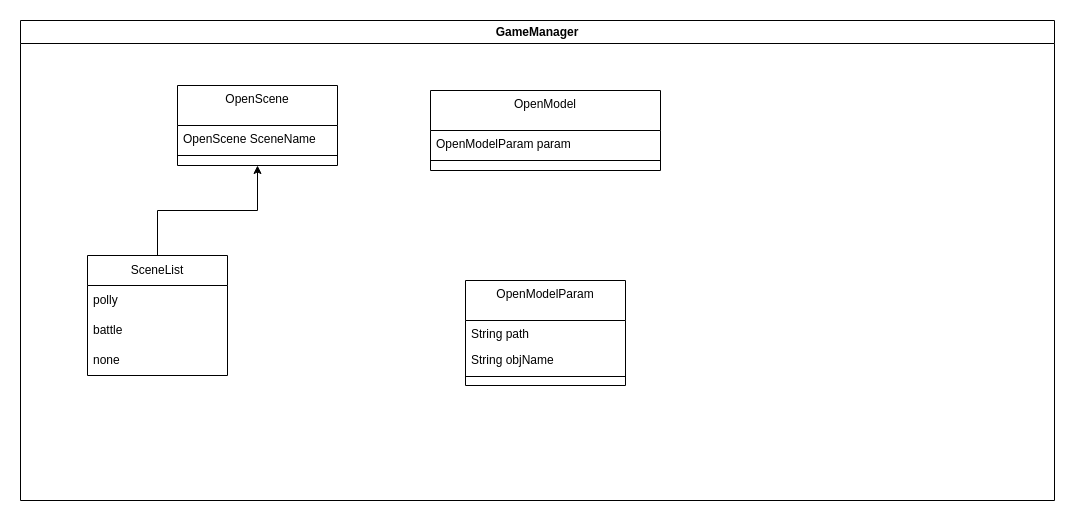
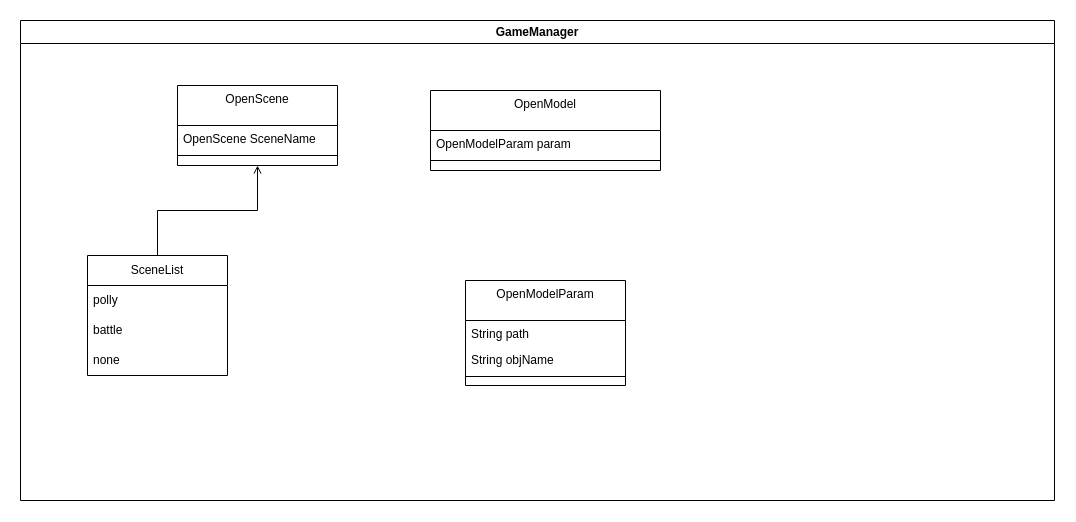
(258, 174) -> (258, 172)
